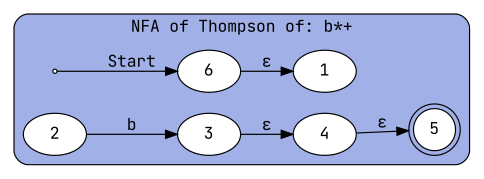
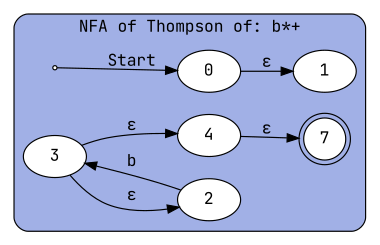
(209, 71) -> (209, 71)
(435, 130) -> (325, 139)
none -> (114, 206)
